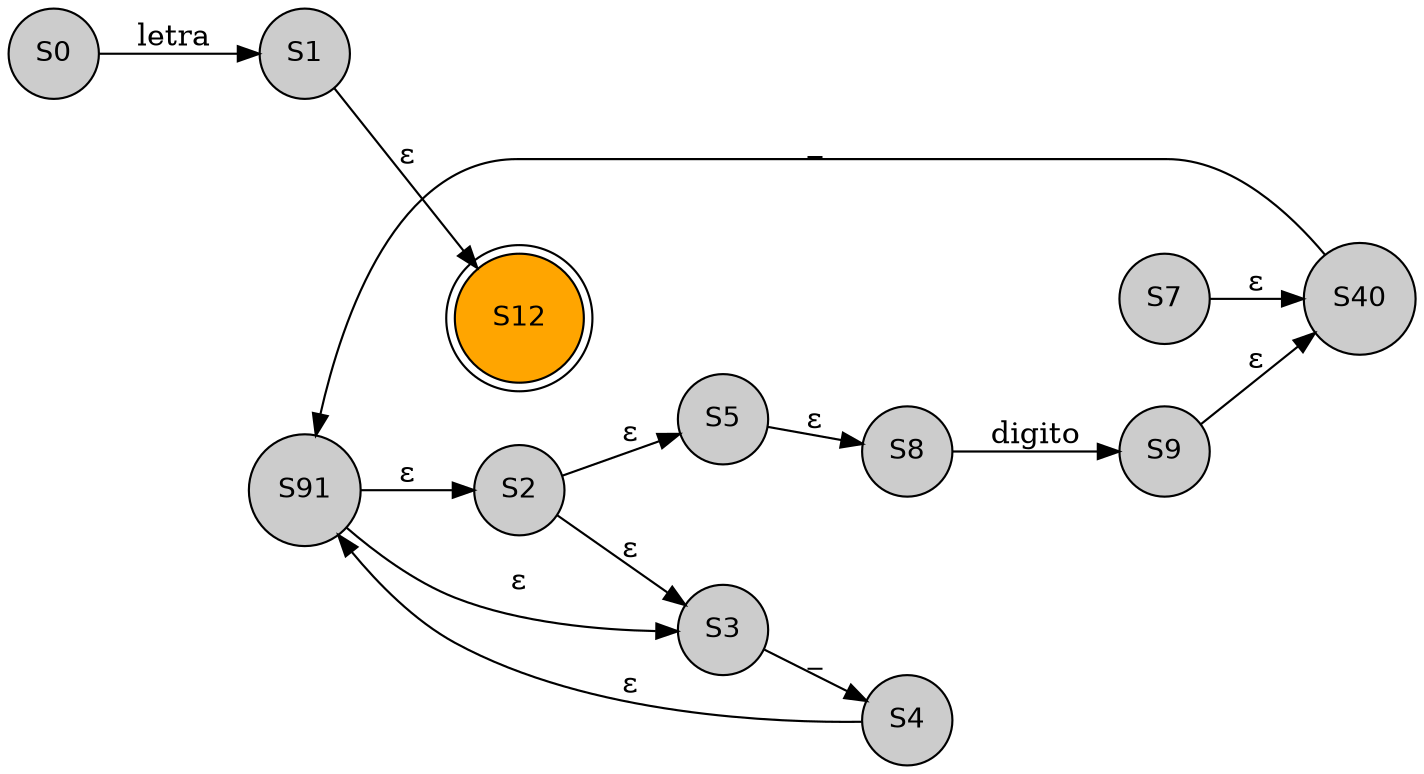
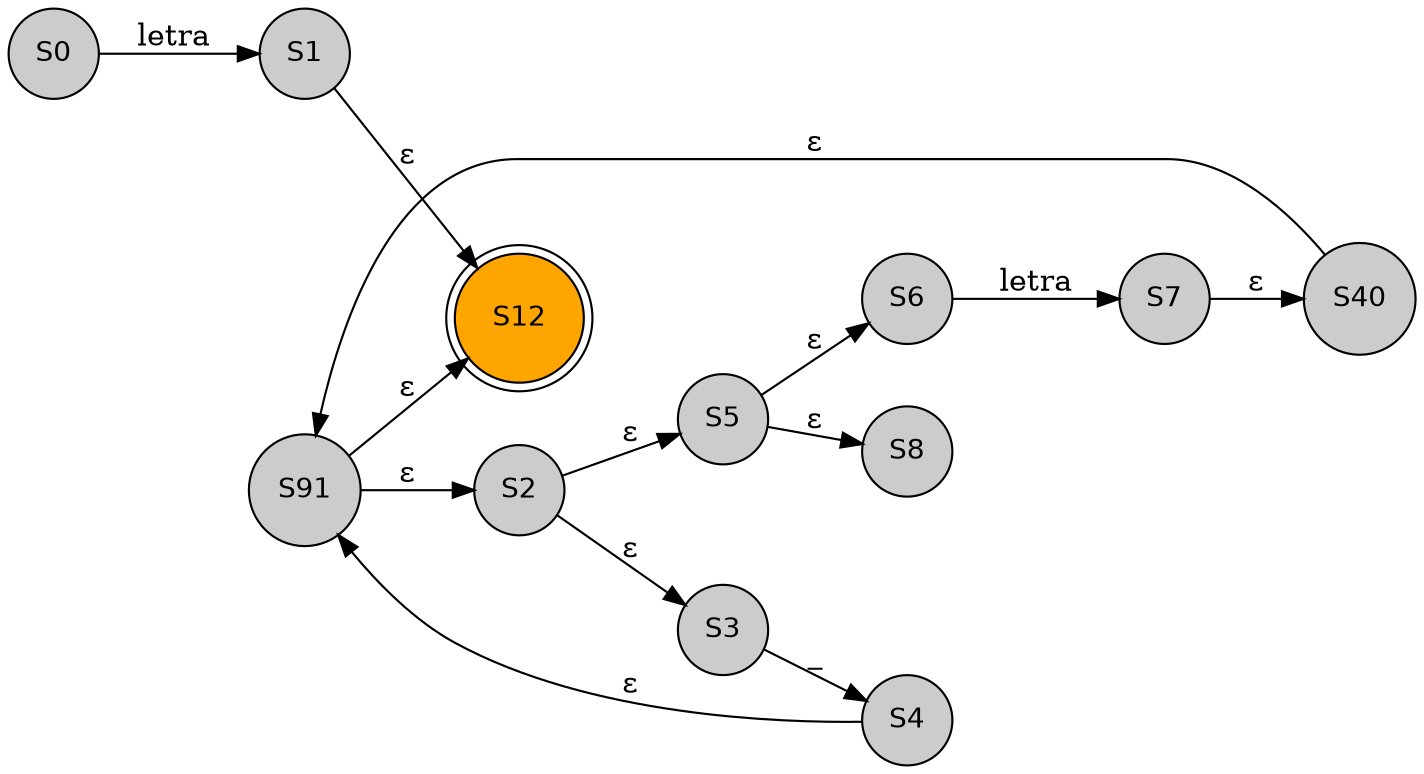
(815, 143) -> (815, 143)
none -> (907, 299)
(1165, 452) -> none
(490, 609) -> (400, 414)
